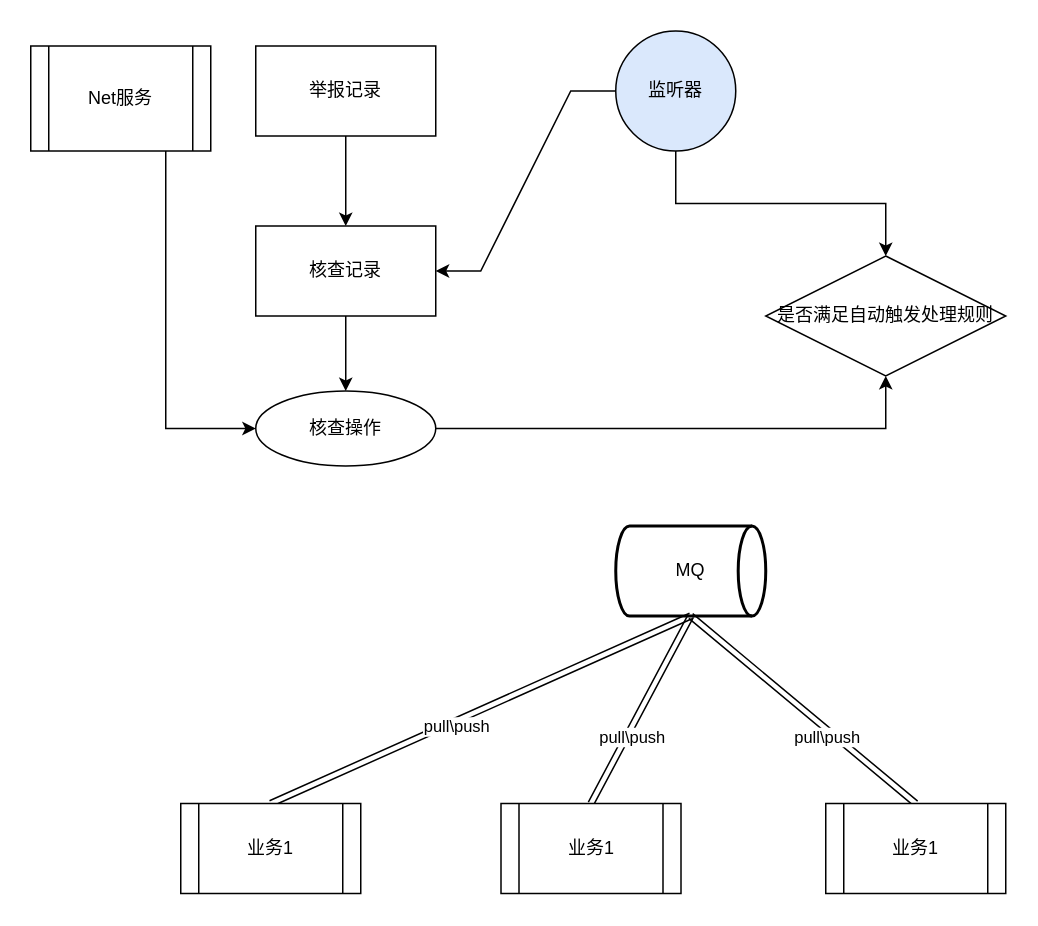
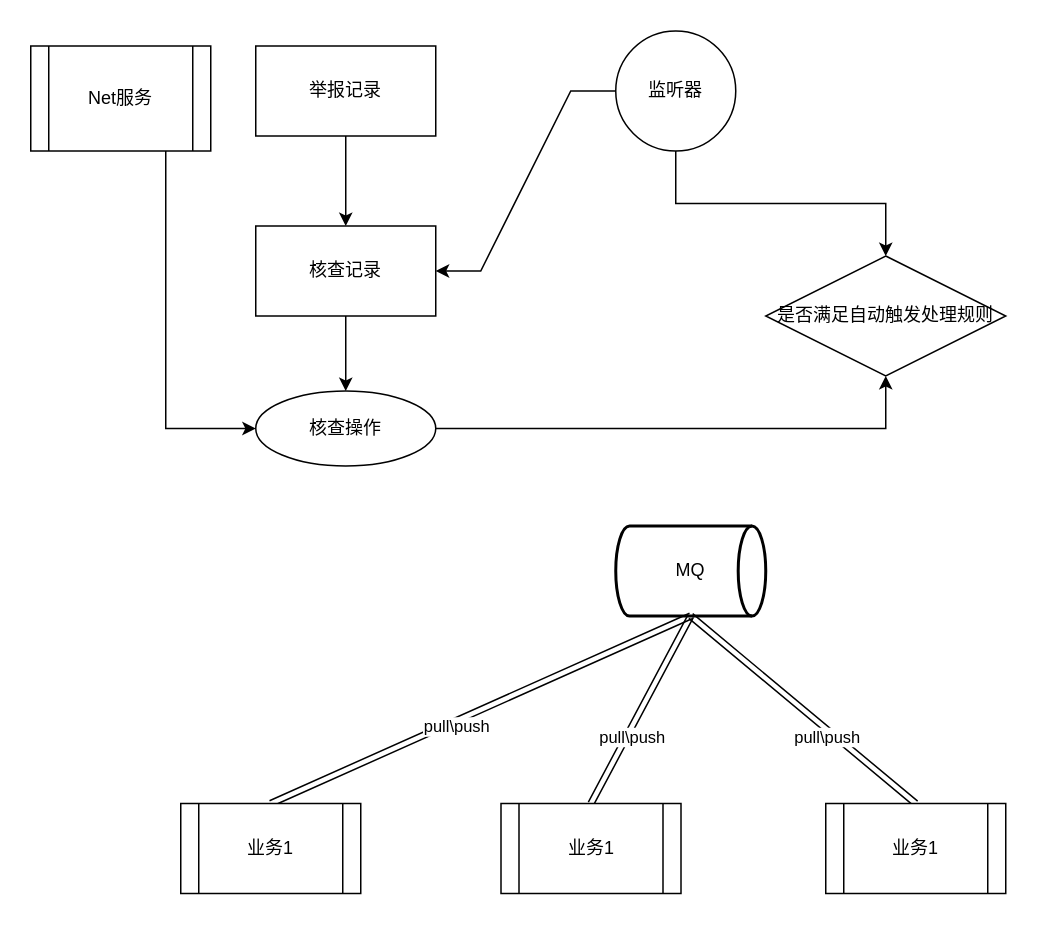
(676, 91) -> (676, 91)
